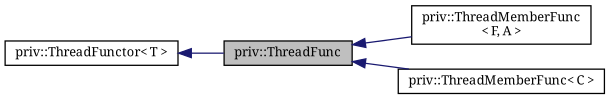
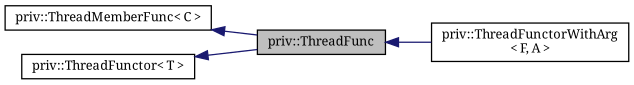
(501, 25) -> (530, 42)
(387, 66) -> (241, 33)
